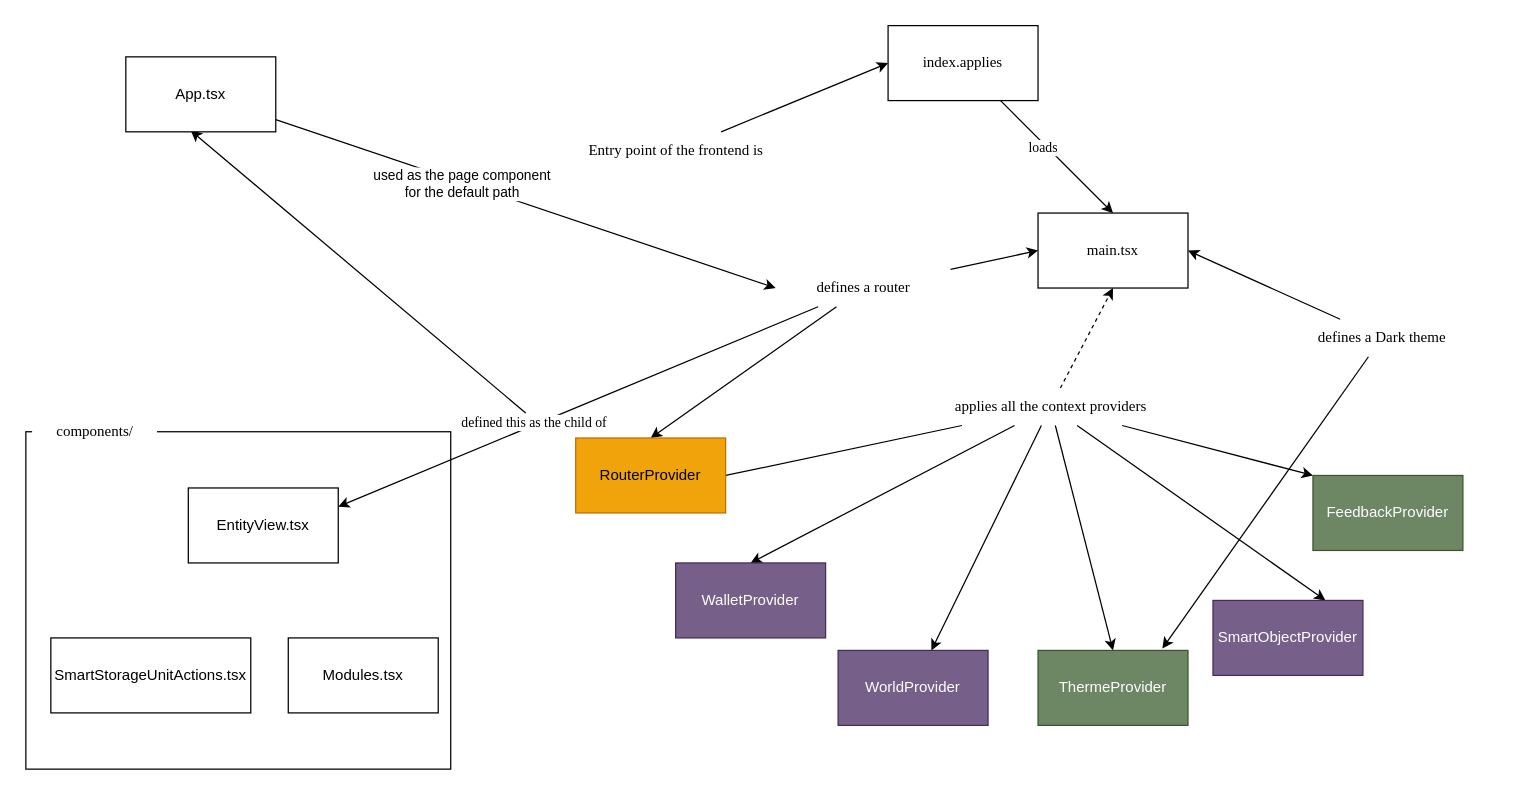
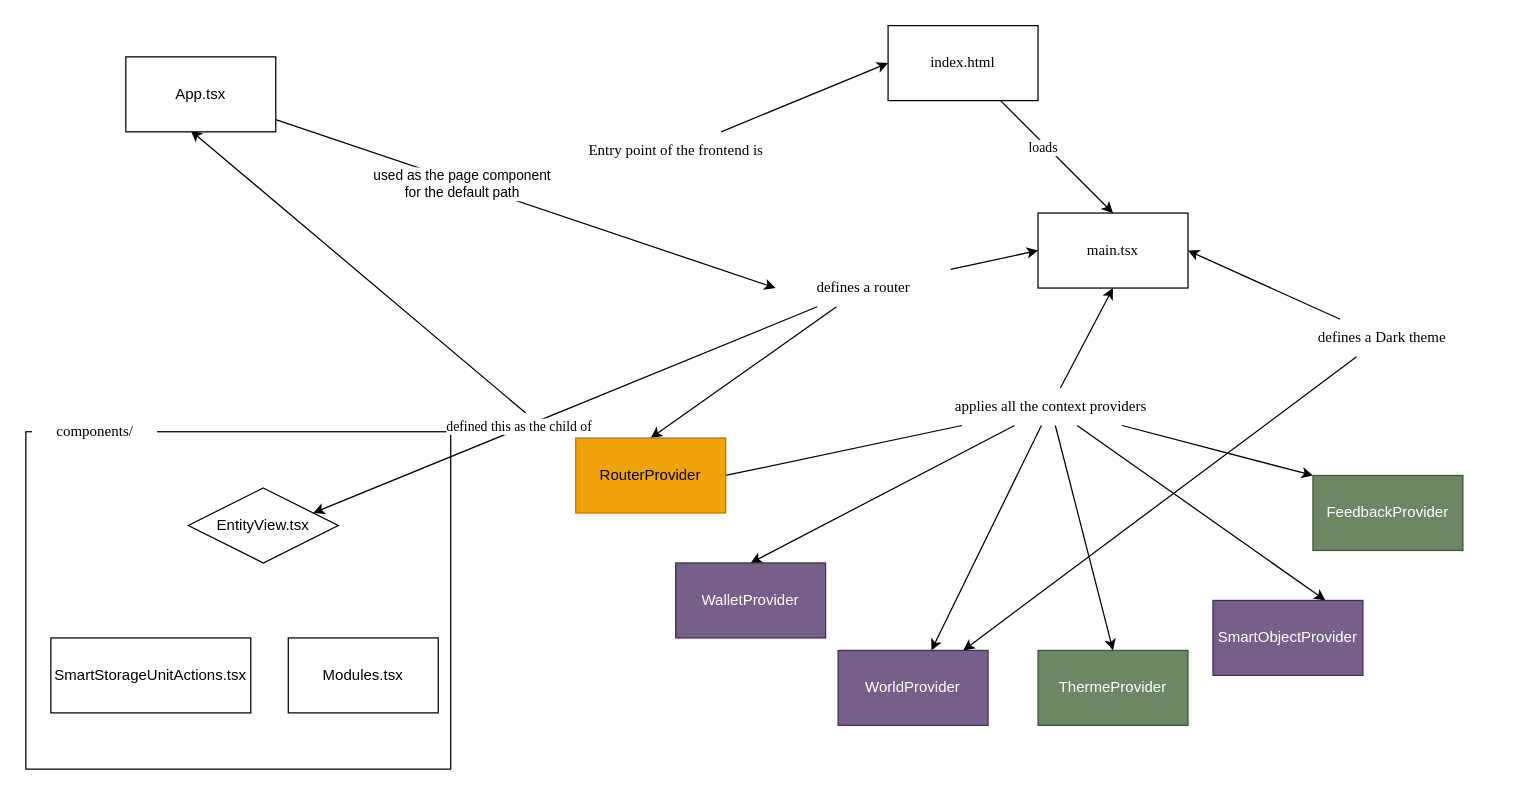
(963, 63) -> (963, 63)
(1085, 341) -> (1085, 341)
(1268, 499) -> (1164, 501)
(263, 526) -> (263, 526)
